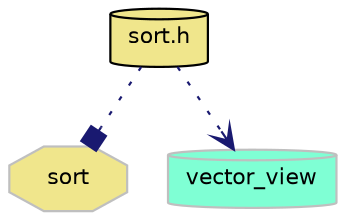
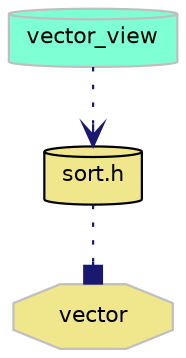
(199, 99) -> (93, 95)
(68, 179) -> (93, 317)
